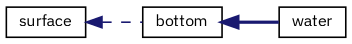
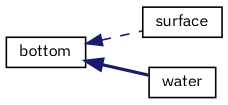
(122, 22) -> (122, 36)
